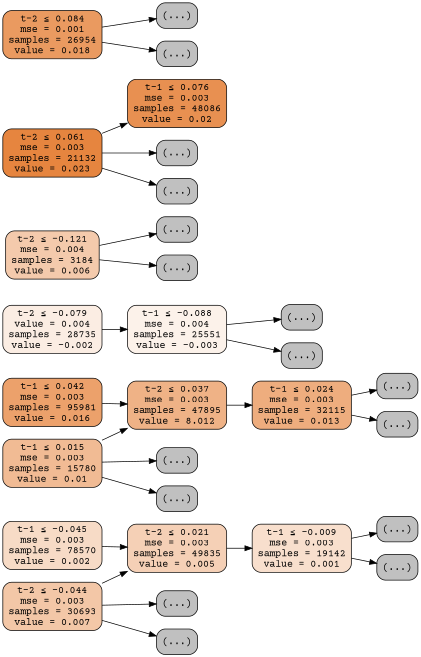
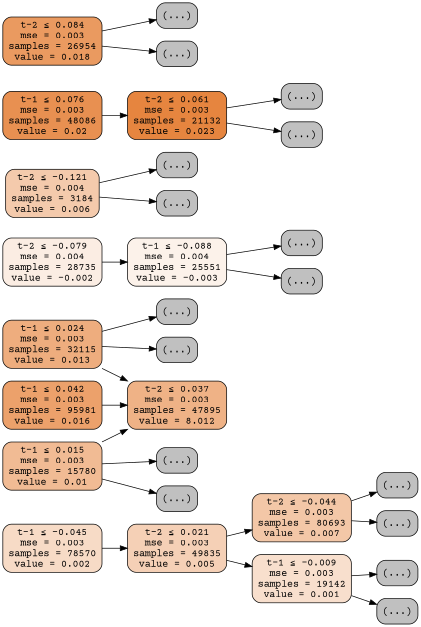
(52, 29) -> (52, 35)
(111, 130) -> (111, 115)
(52, 324) -> (52, 256)
(236, 405) -> (112, 373)
(111, 579) -> (236, 534)
(52, 611) -> (302, 523)
